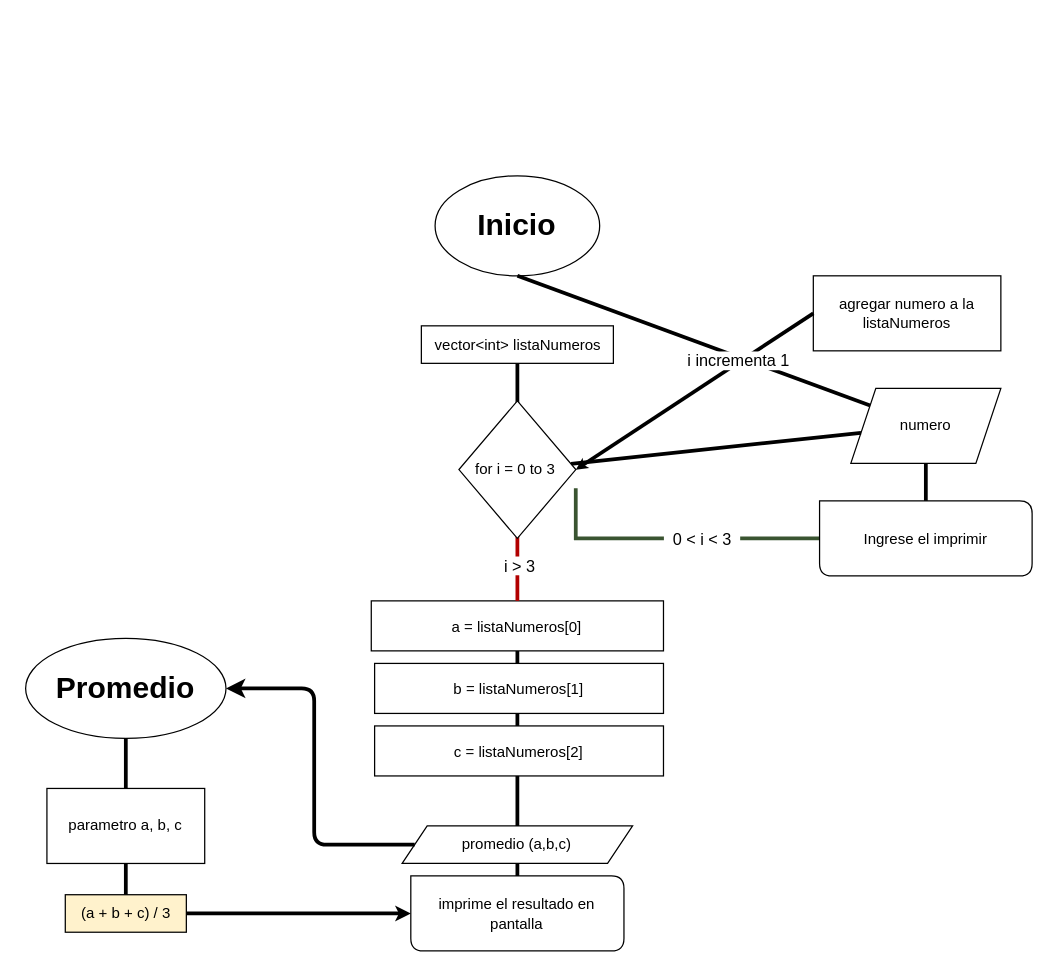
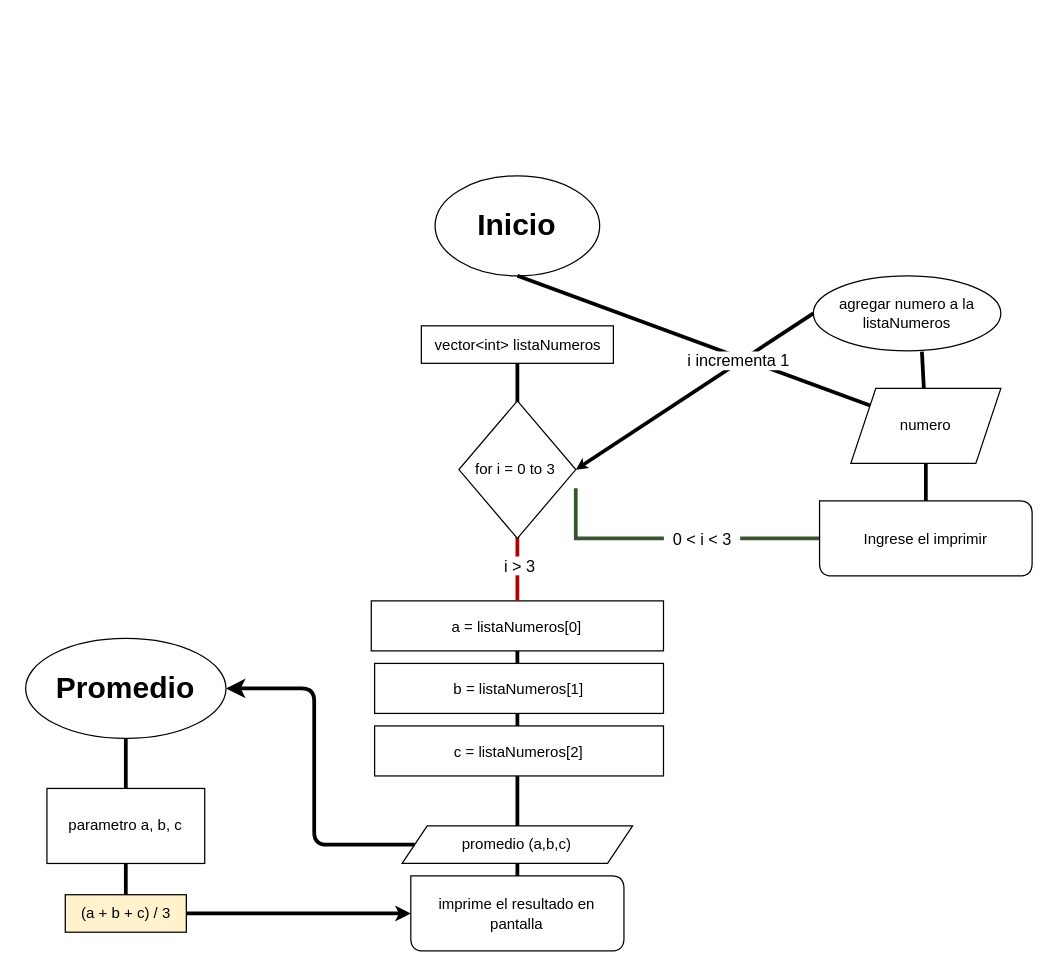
(907, 313) -> (907, 313)
(725, 447) -> (923, 370)
